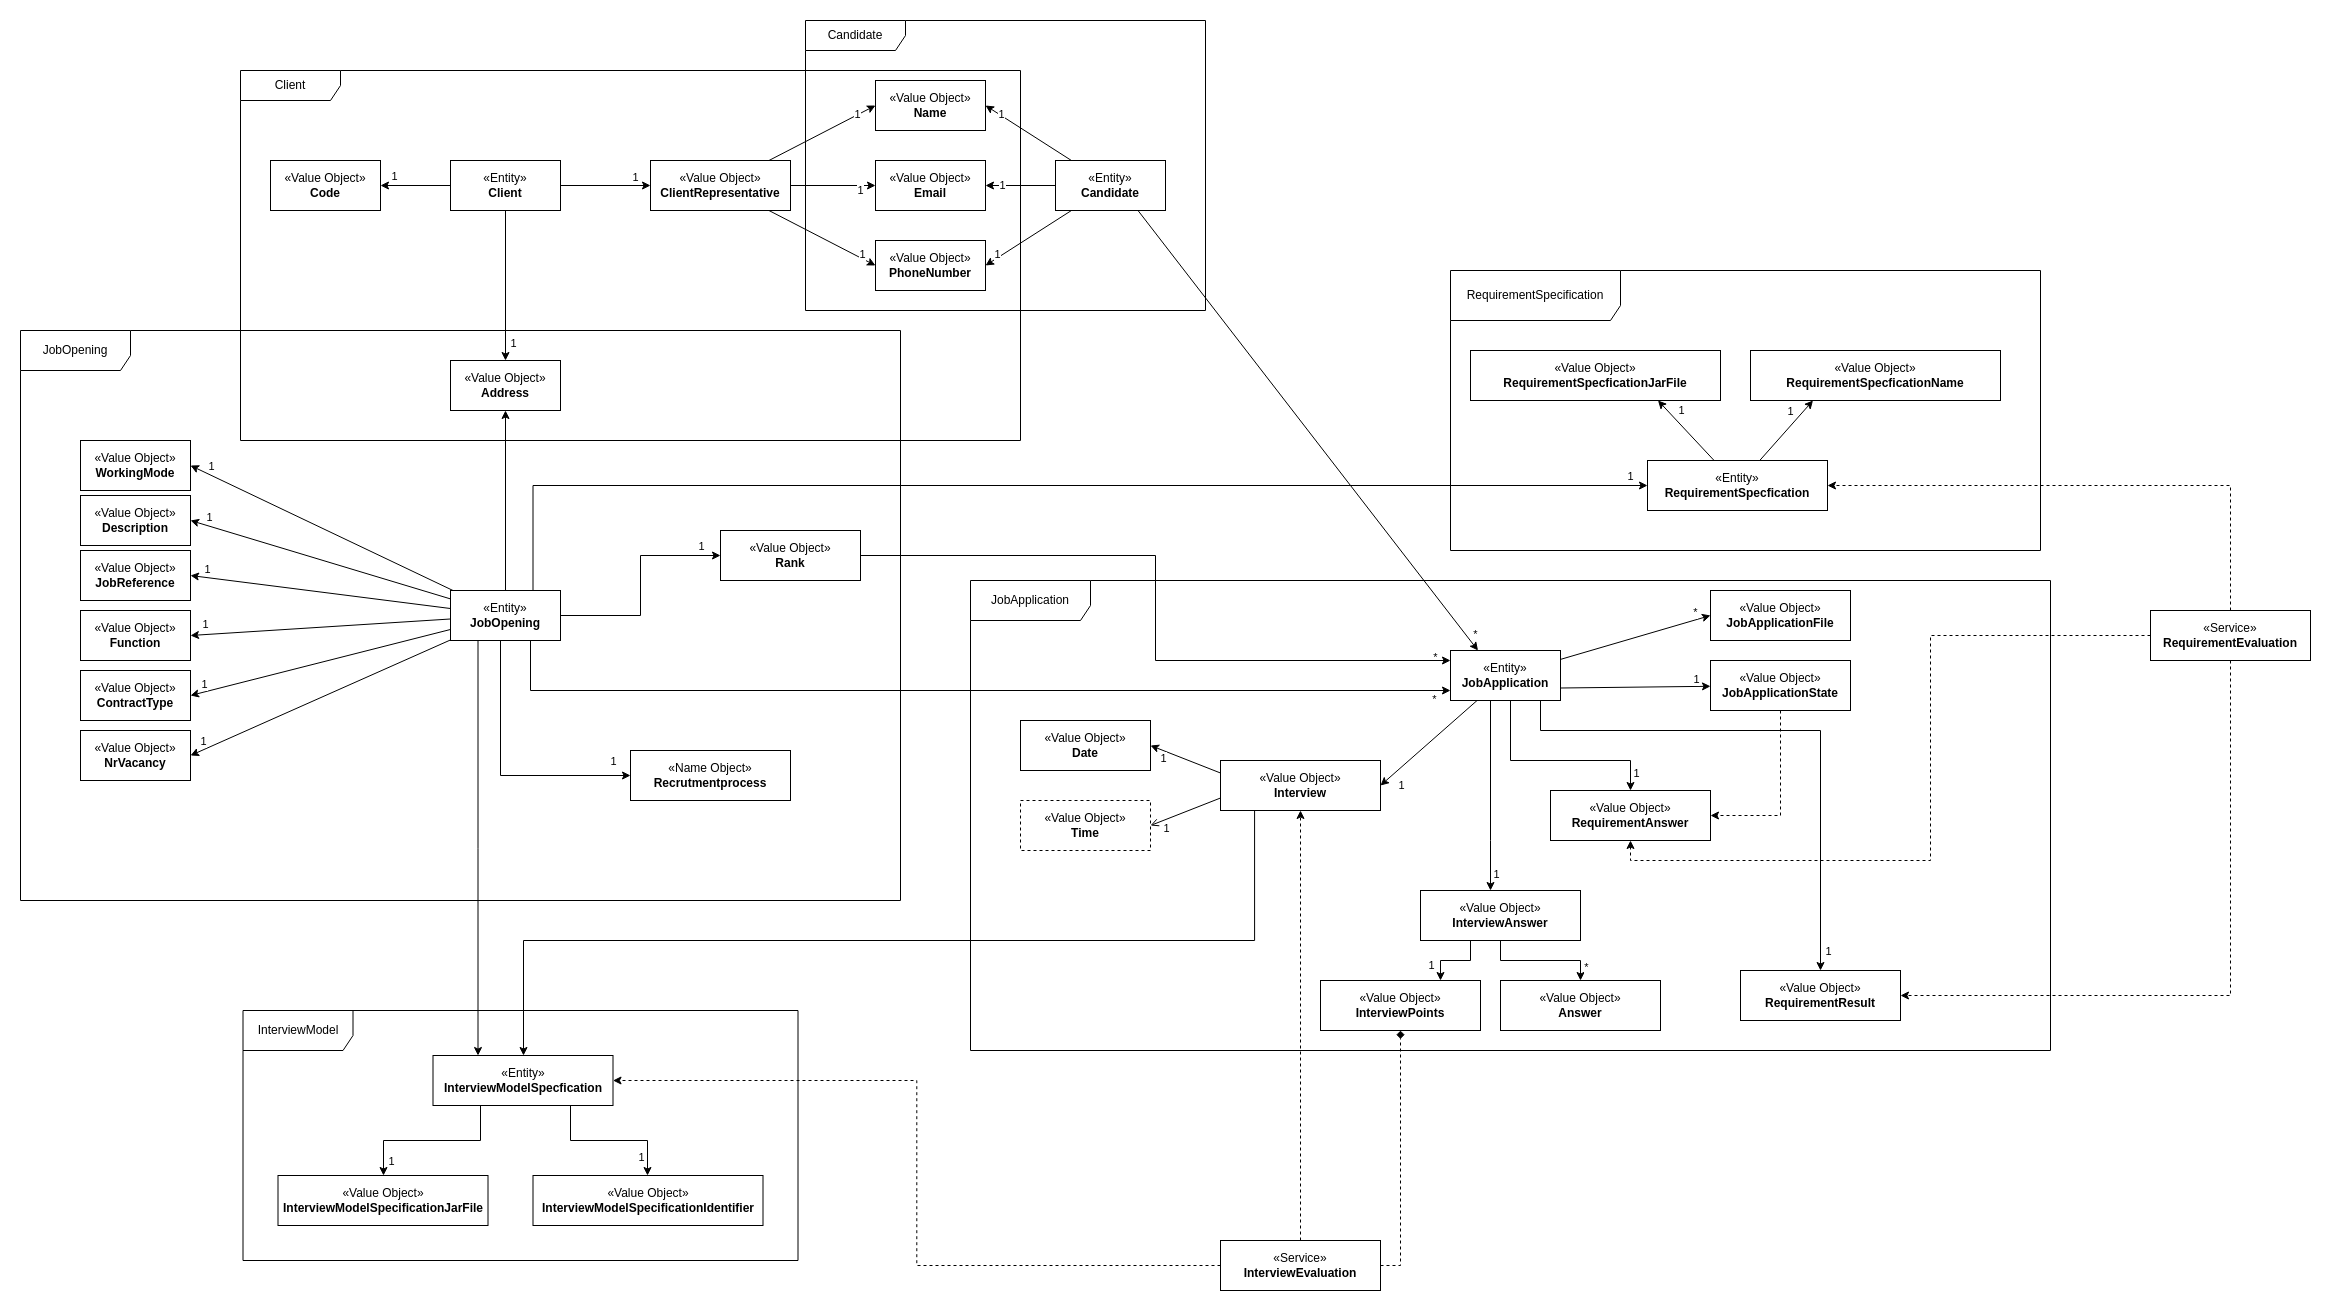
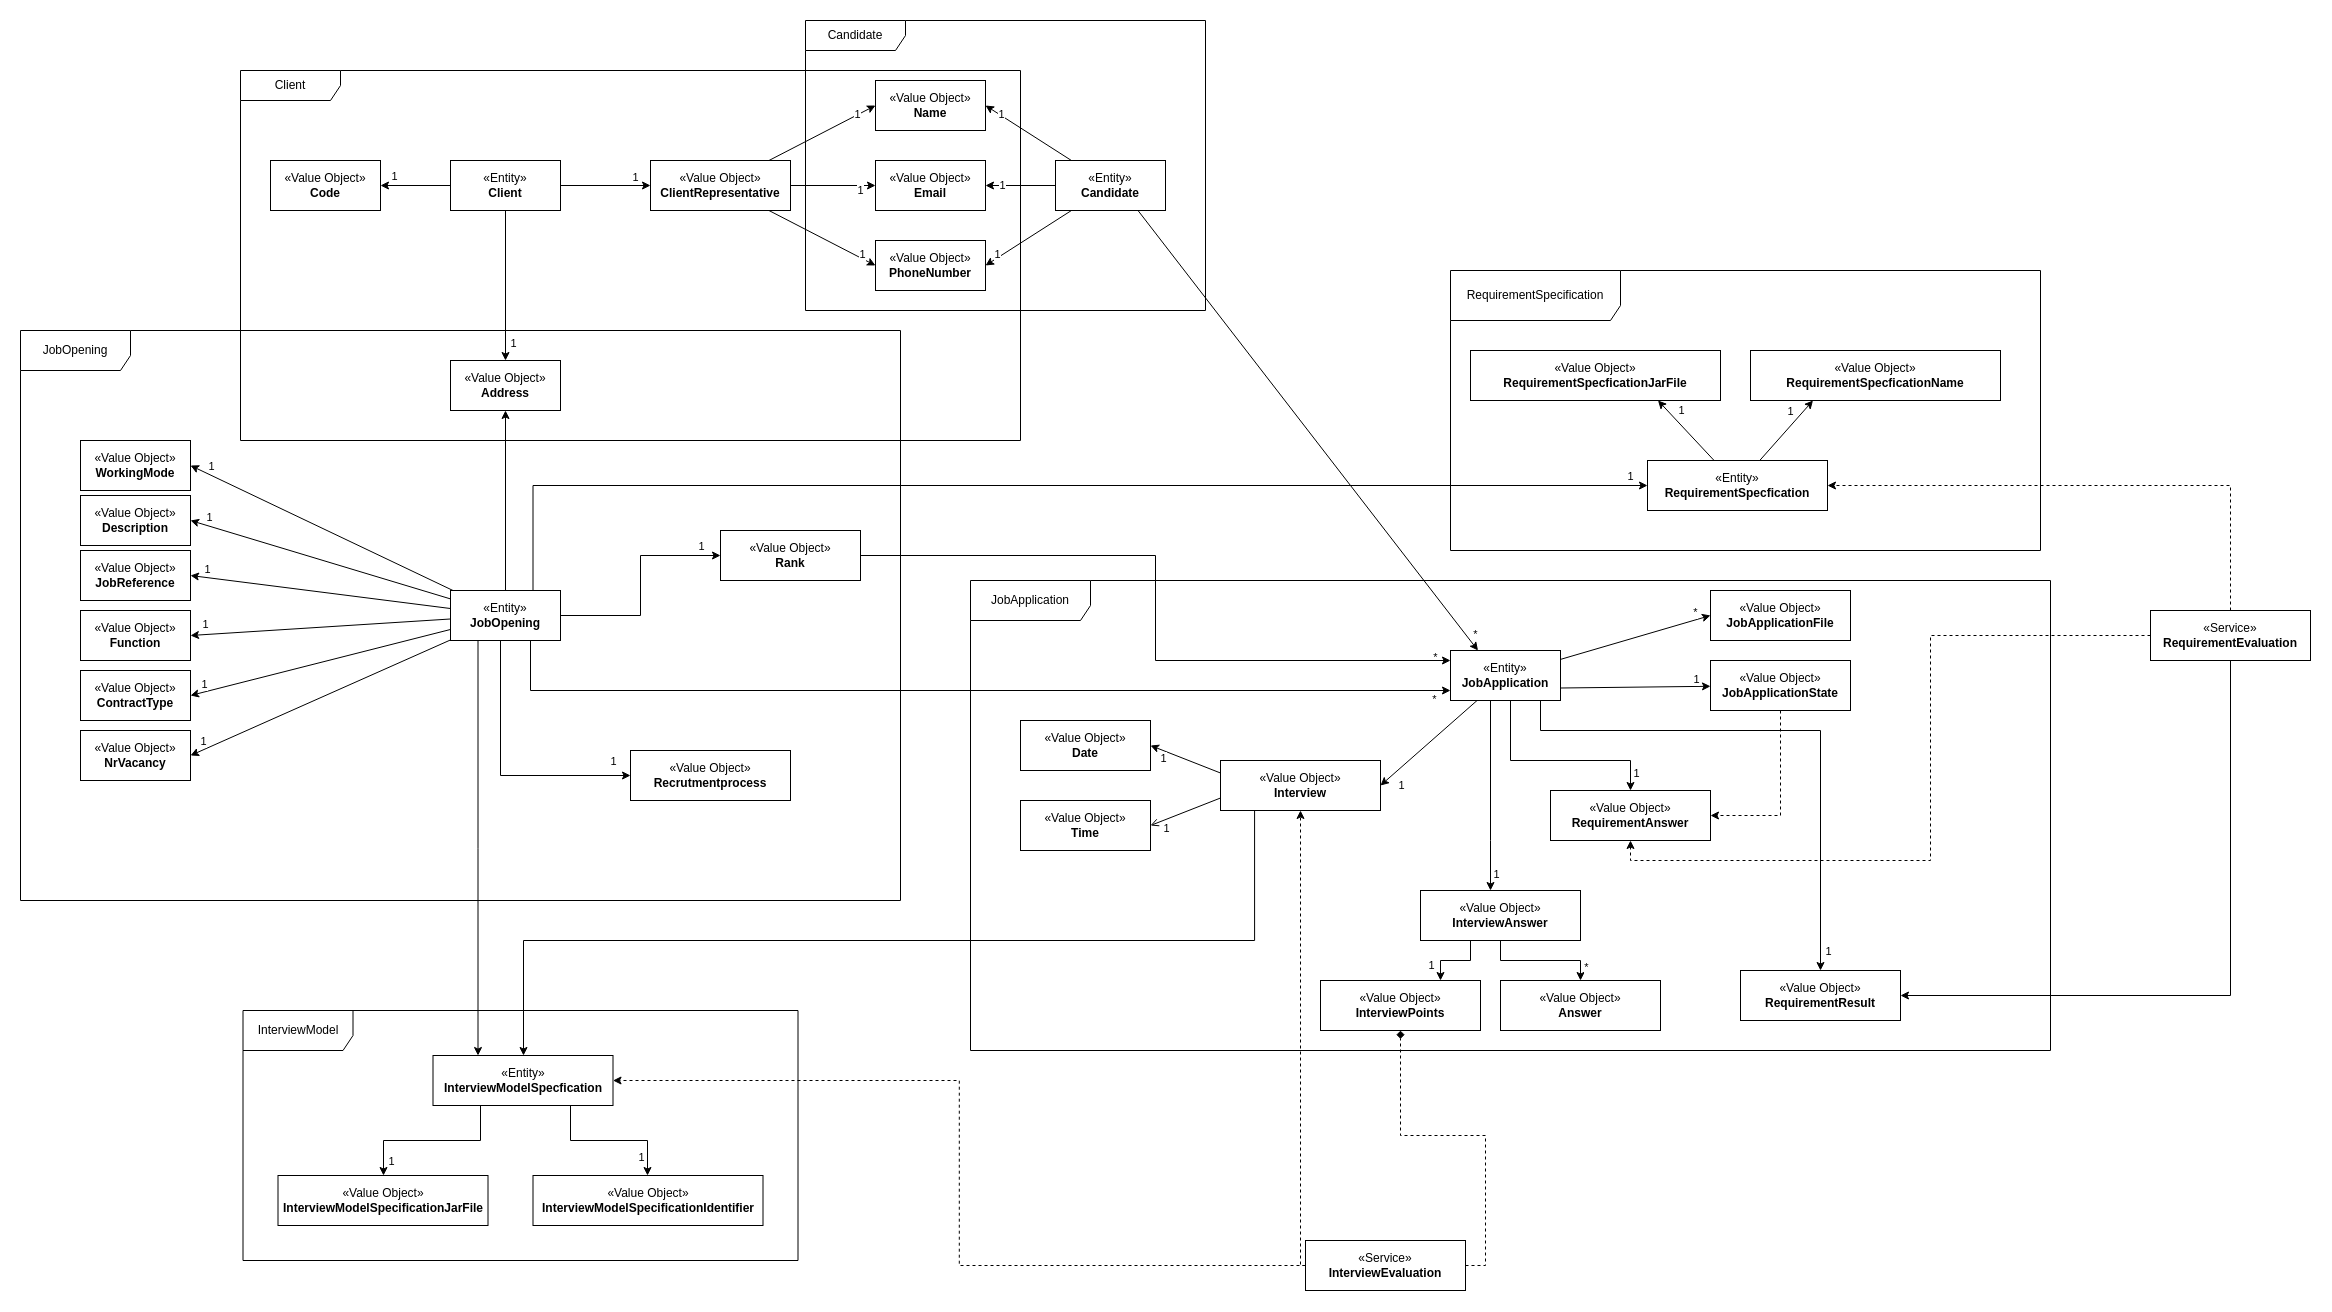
(711, 776) -> (711, 776)
(1086, 826) -> (1086, 826)
(2231, 990) -> (2231, 990)
(1301, 1266) -> (1386, 1266)
